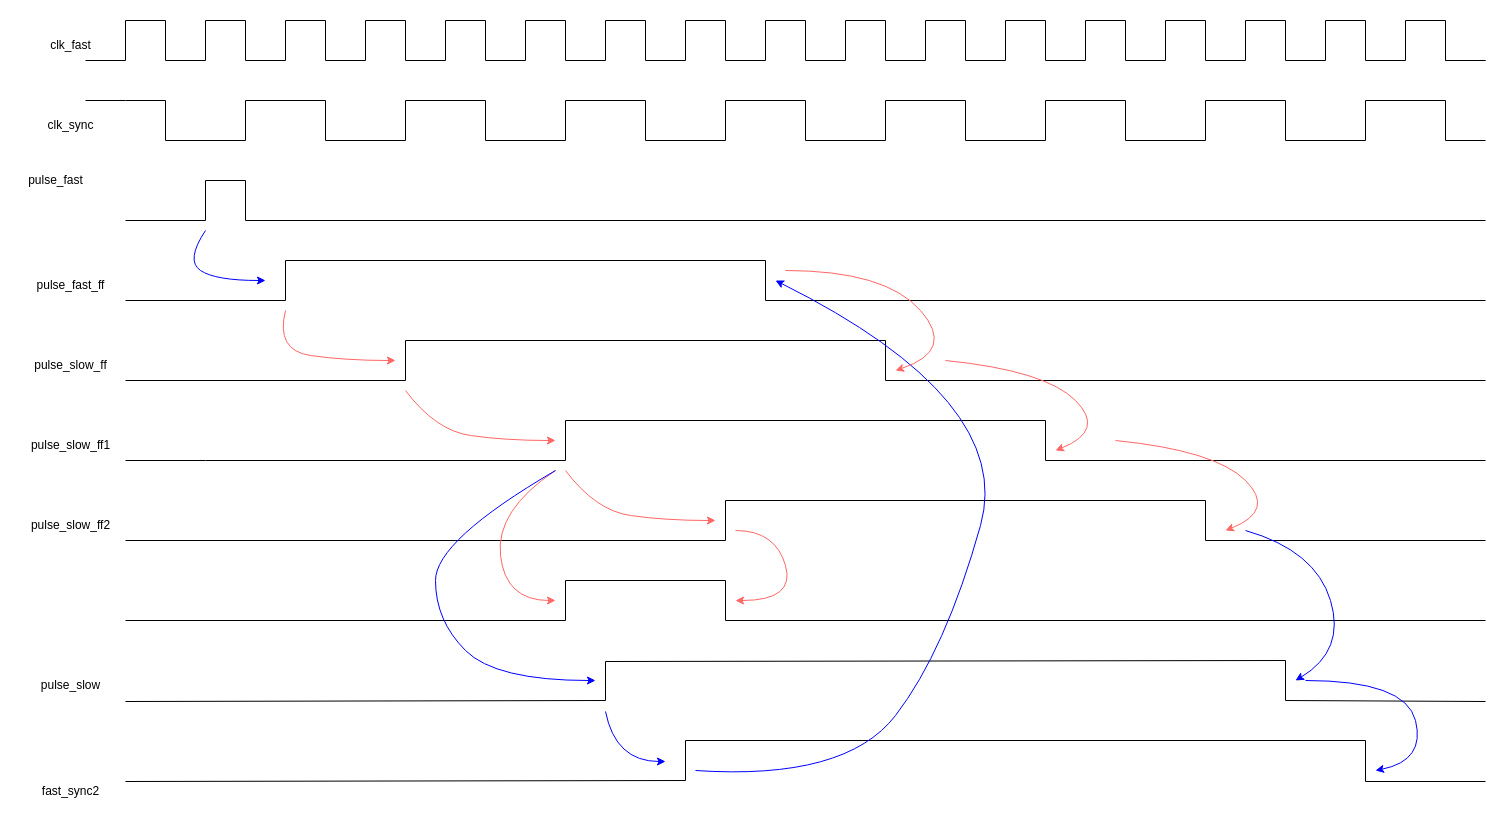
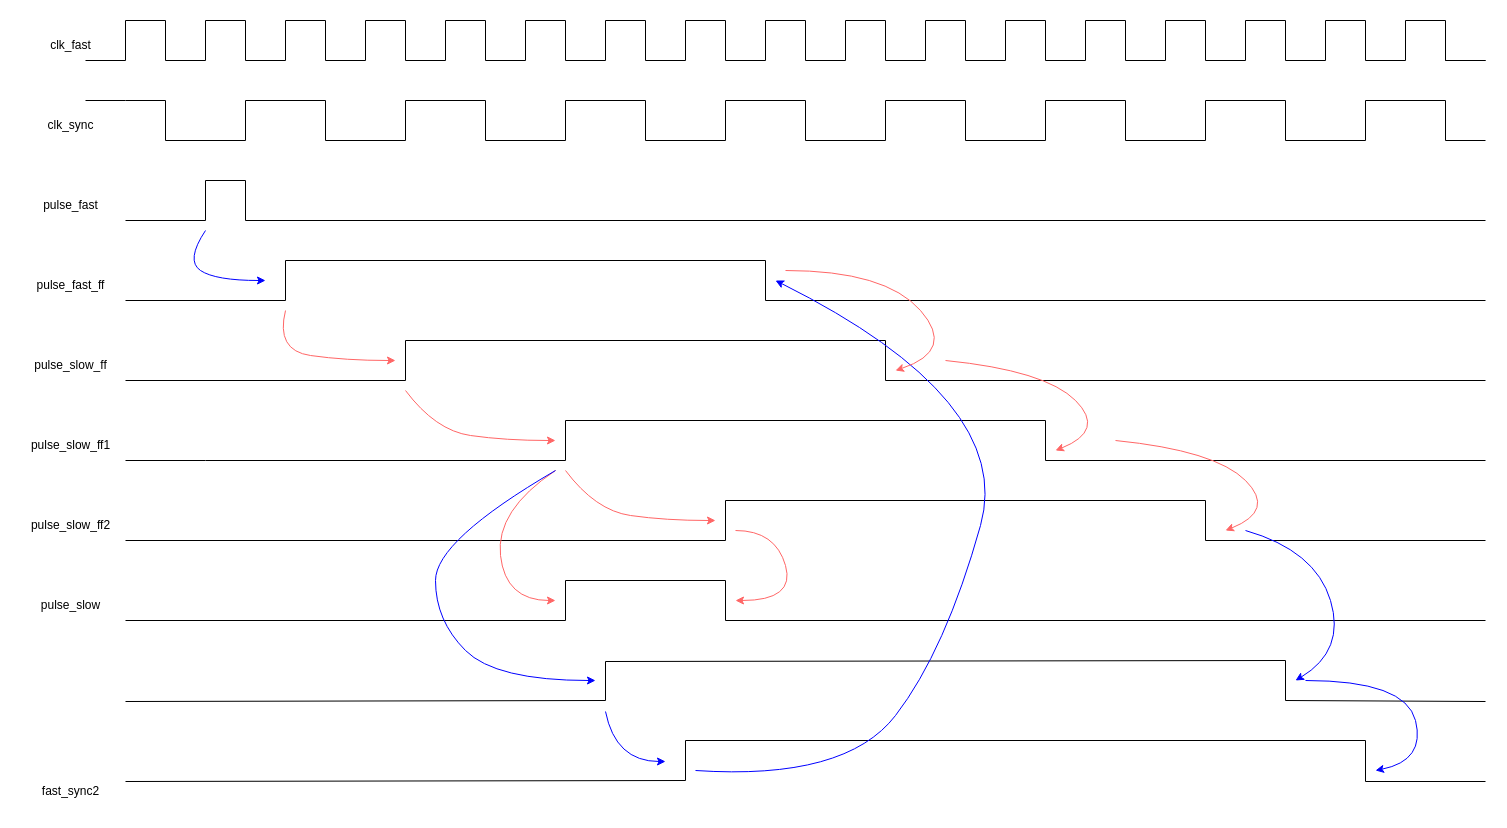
(56, 181) -> (71, 206)
(71, 686) -> (71, 606)
